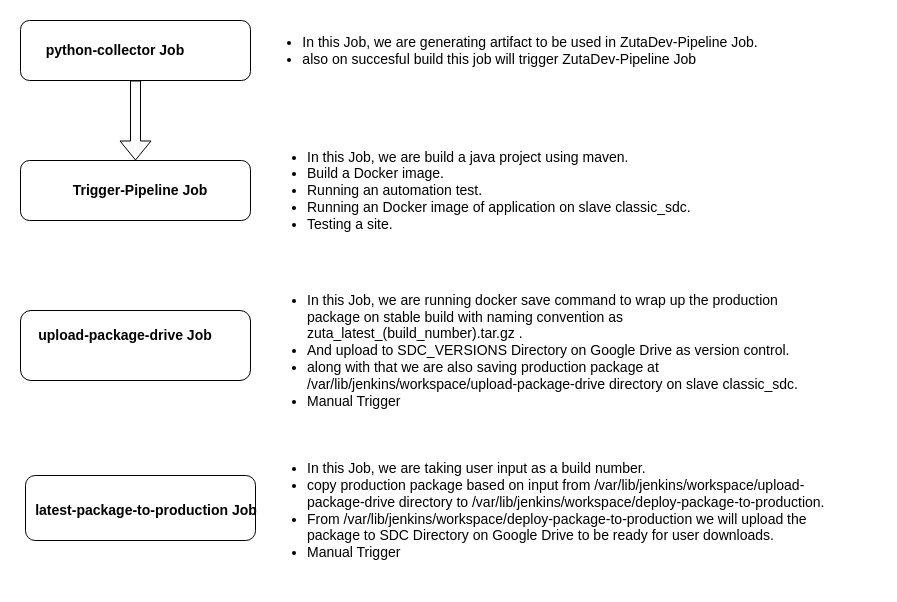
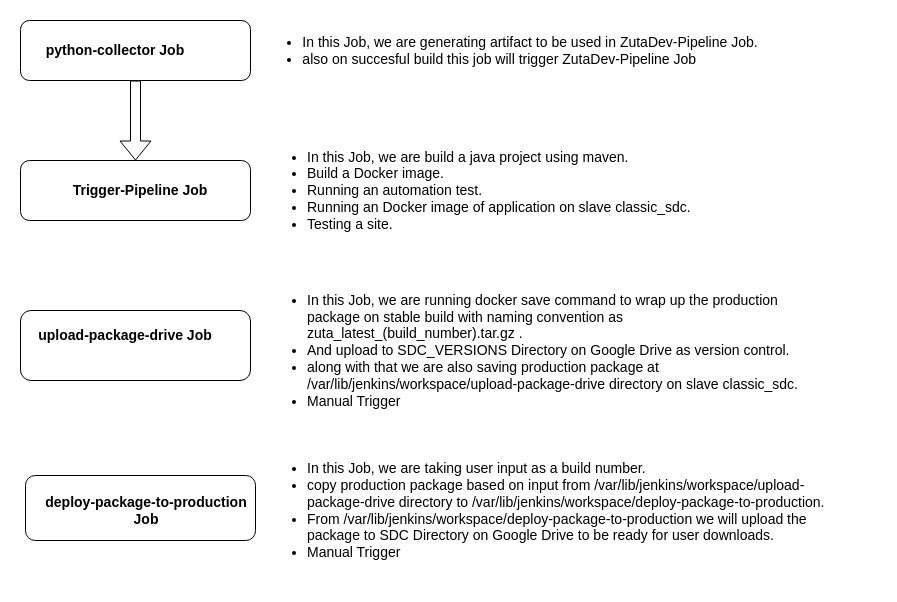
(147, 511) -> (147, 511)
